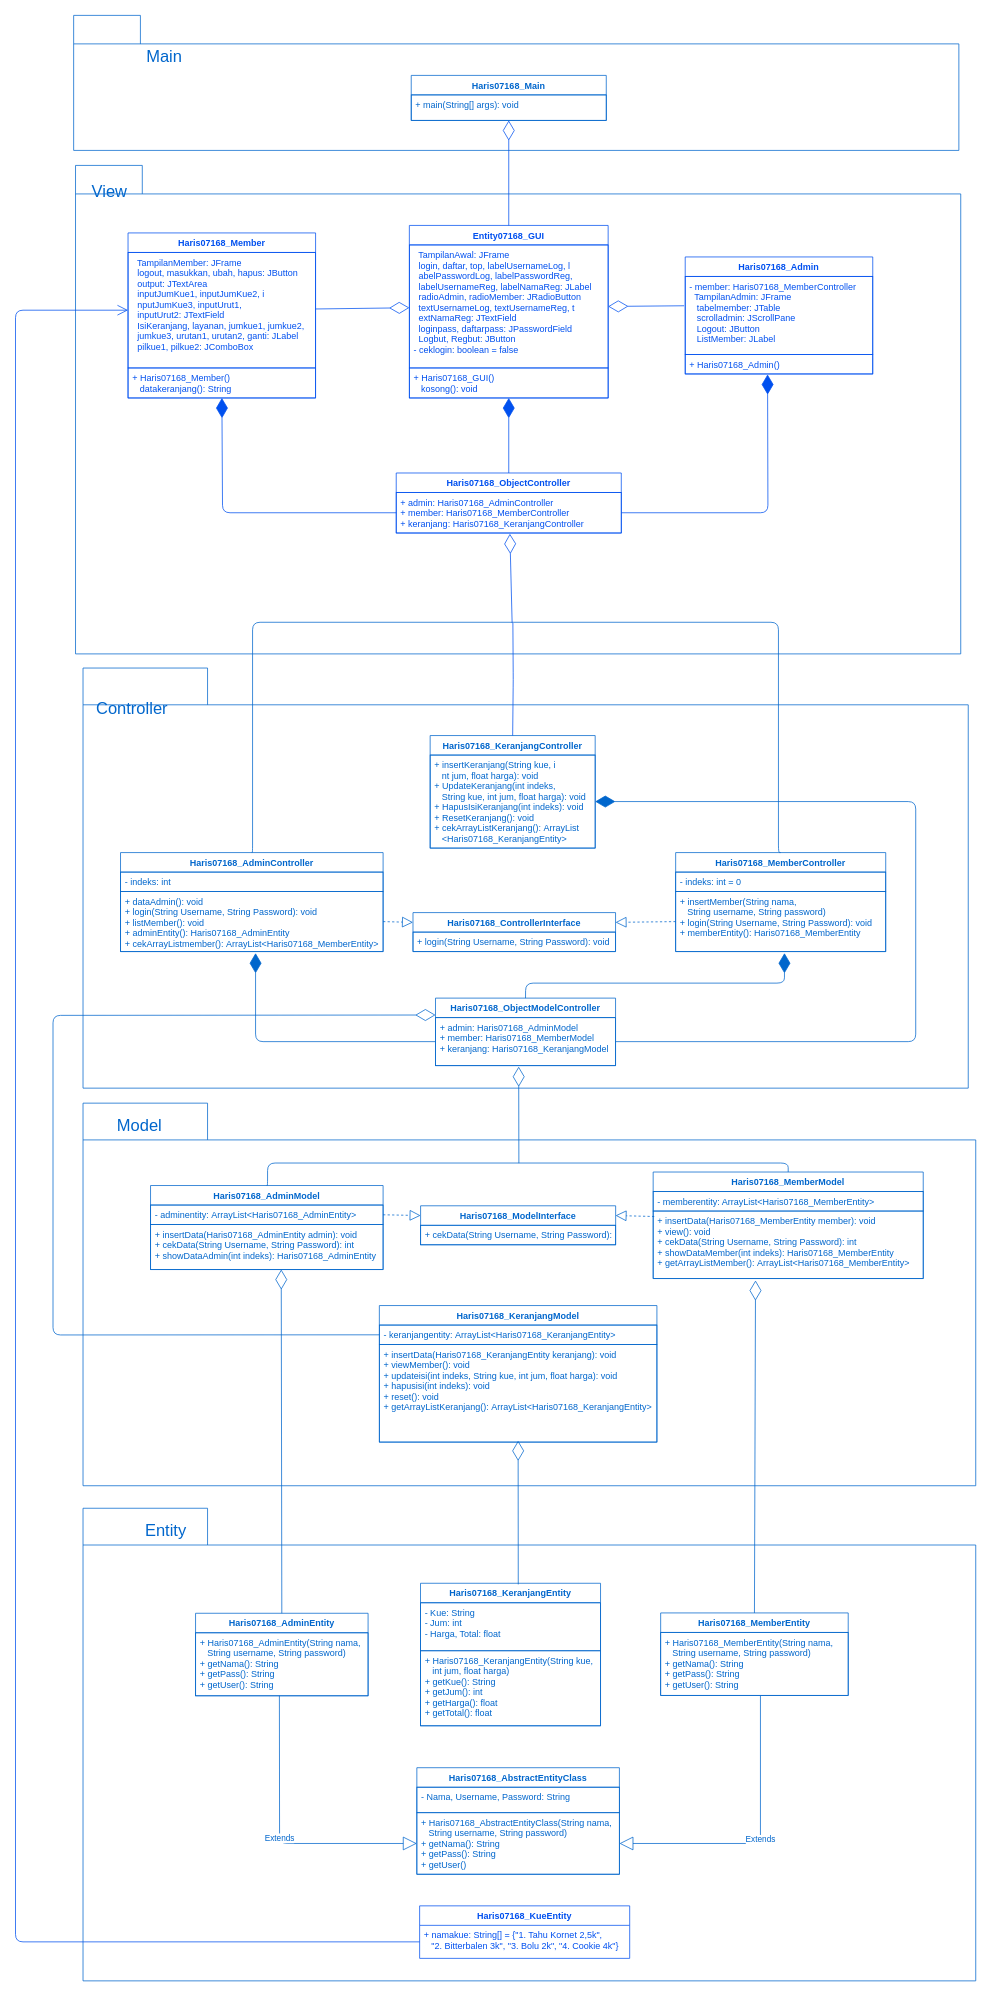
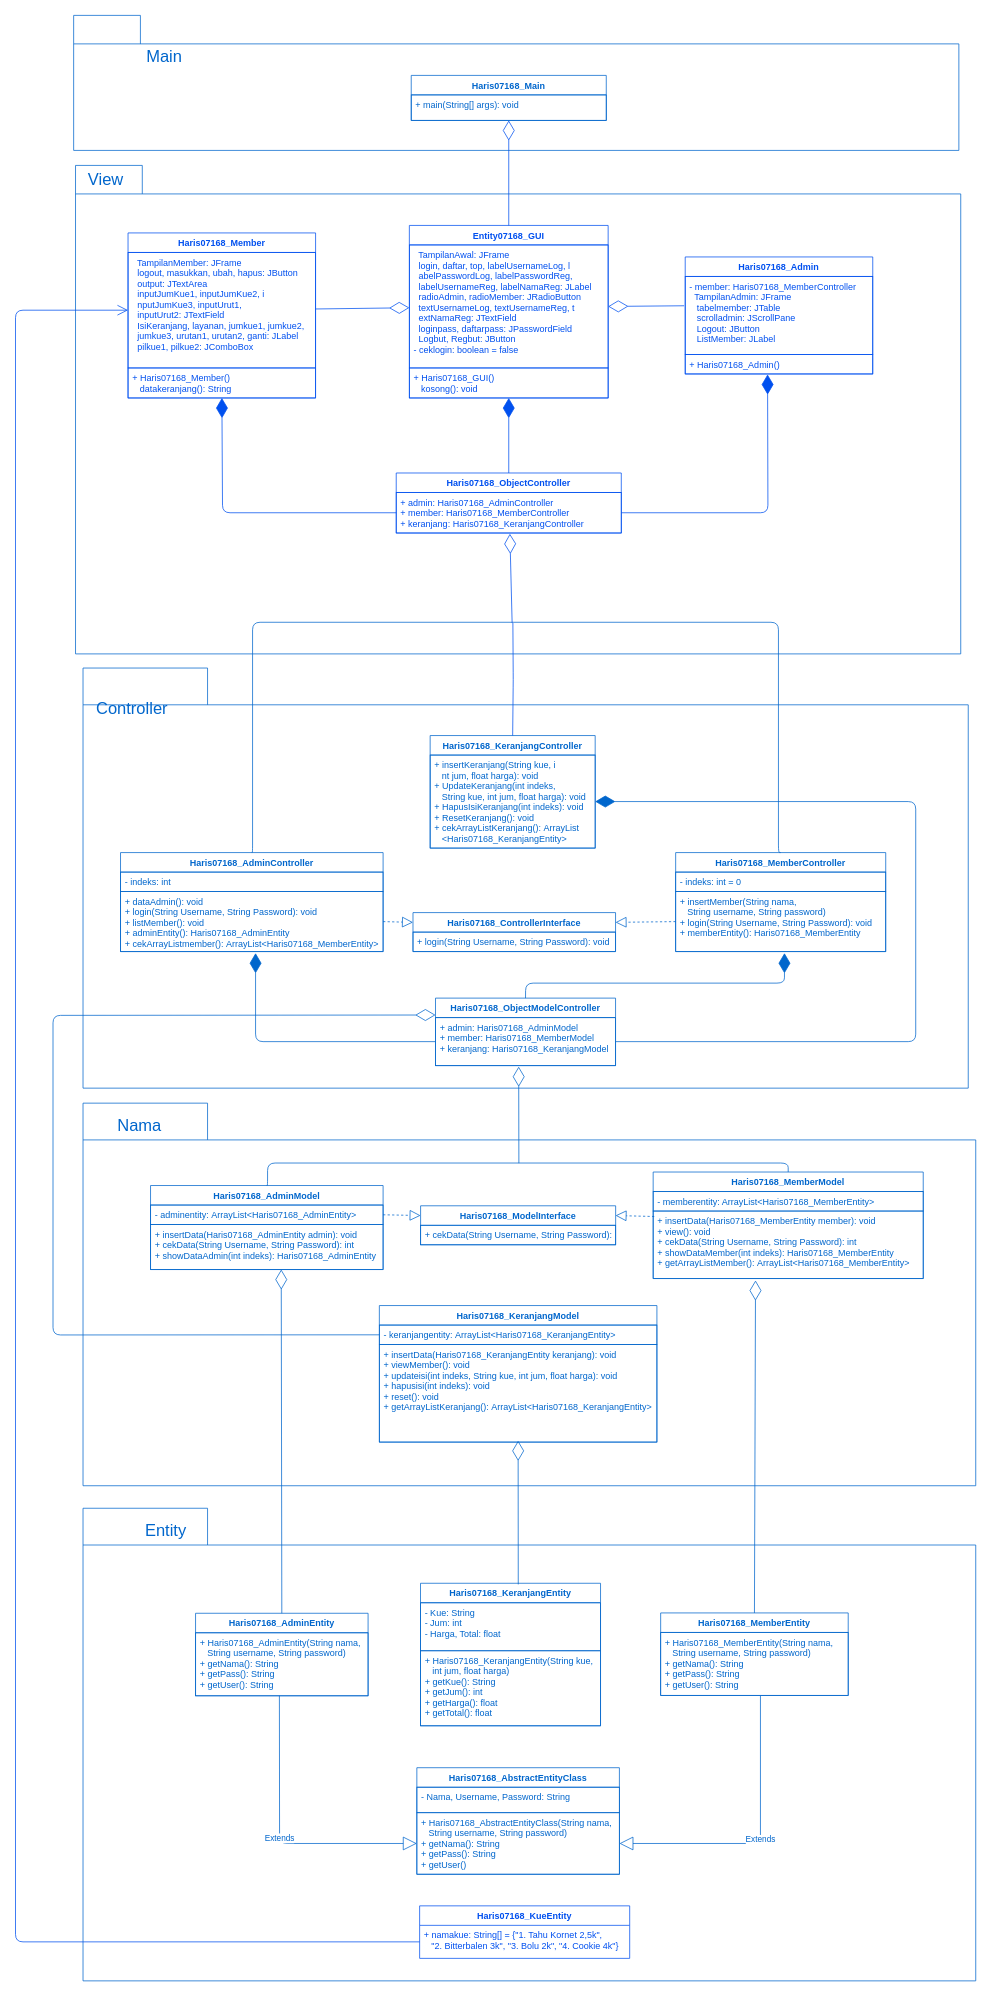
(109, 192) -> (105, 180)
(140, 1125) -> (140, 1125)
